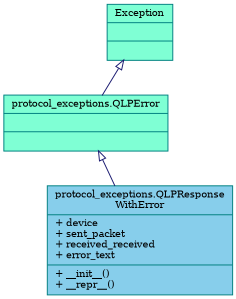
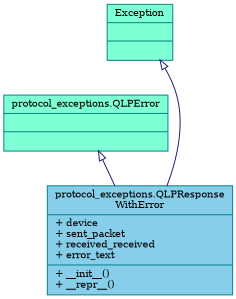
(110, 82) -> (180, 127)
